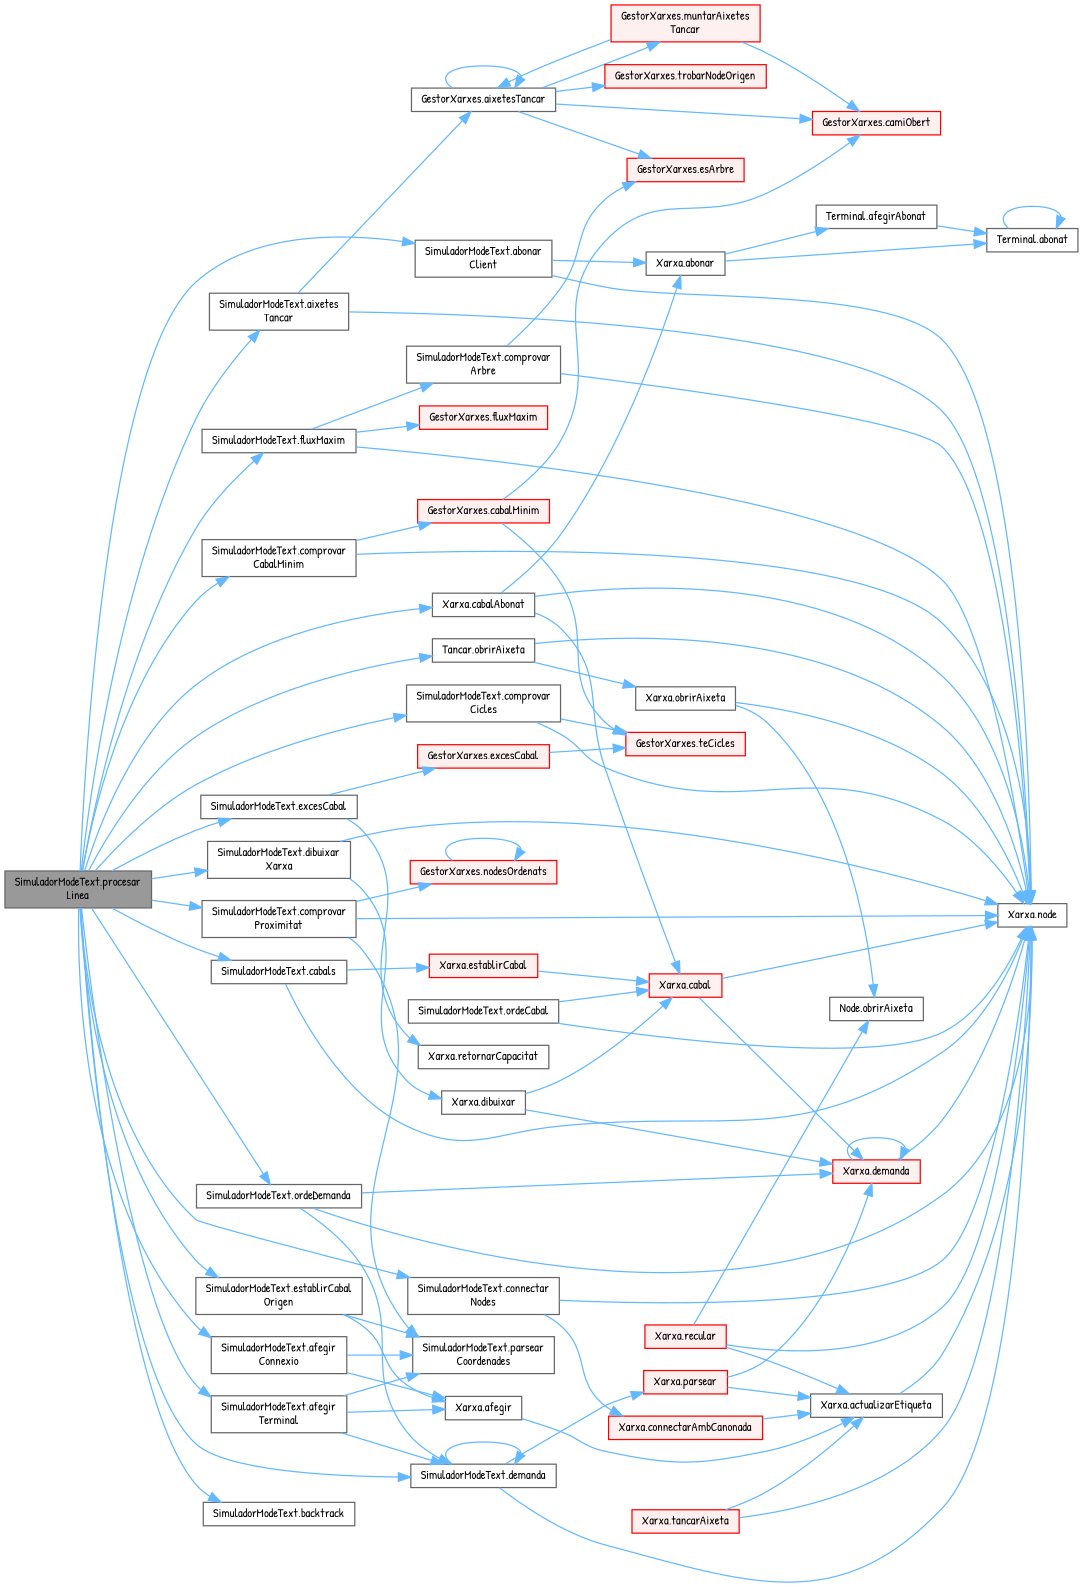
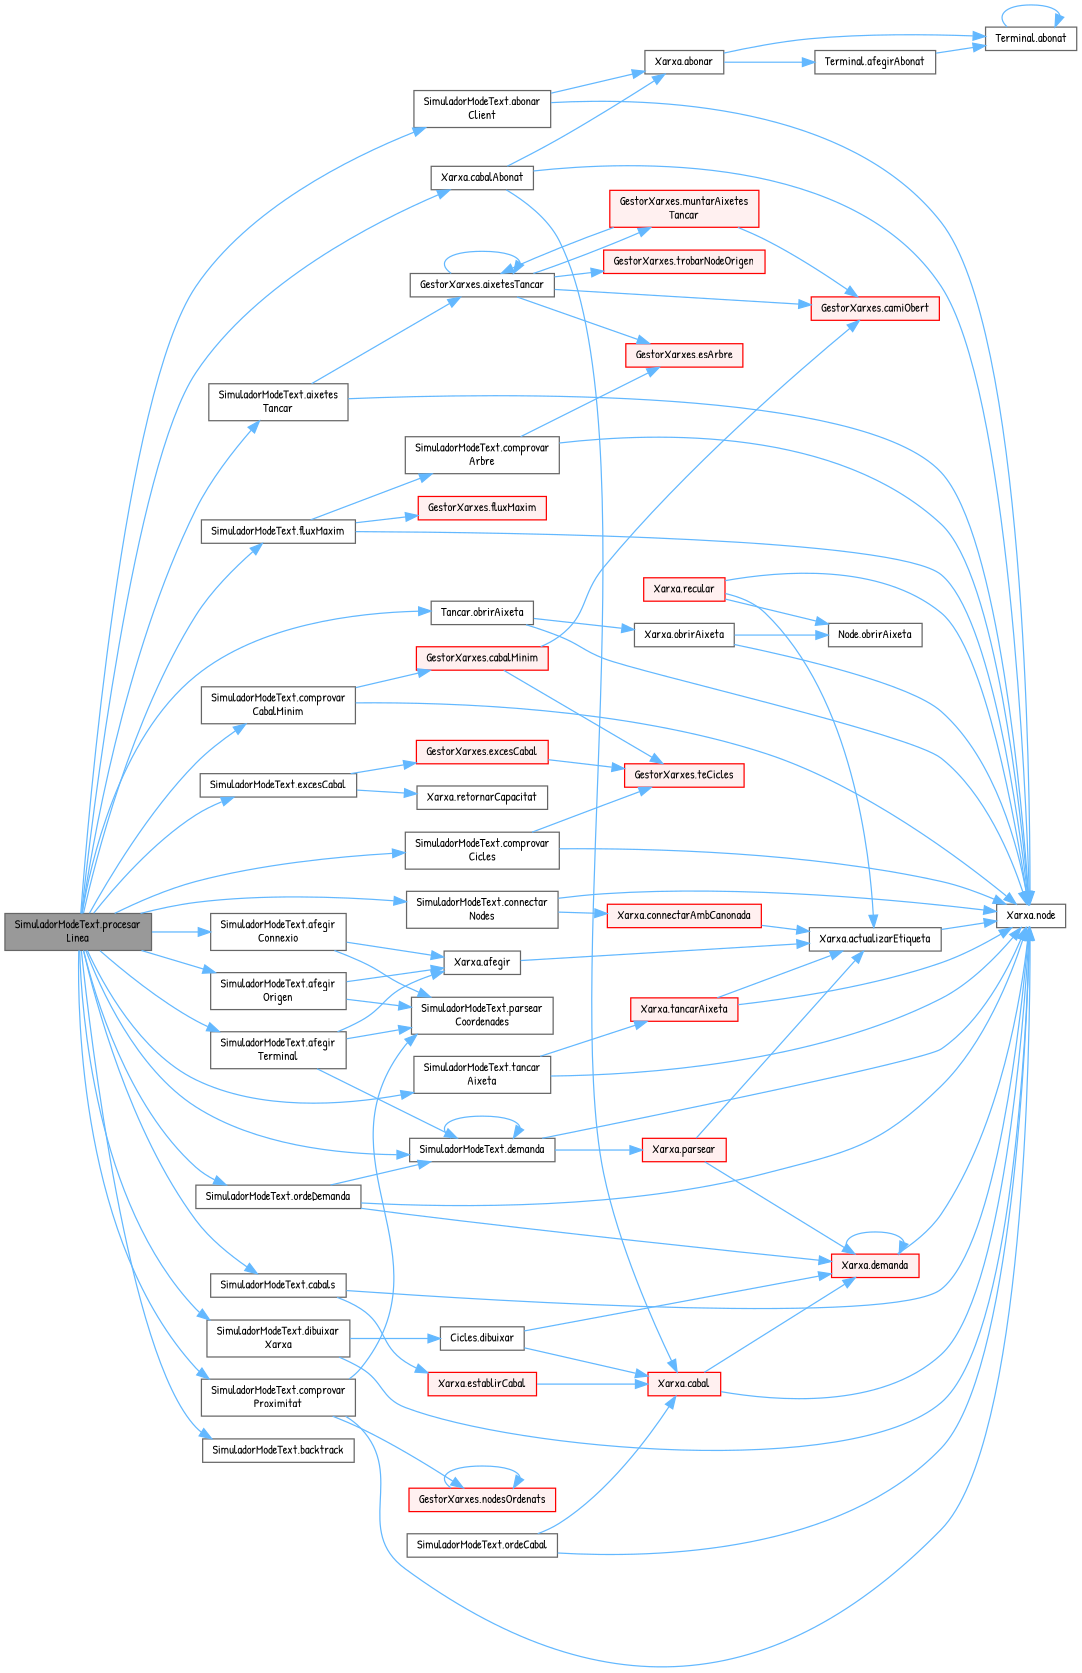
none -> (482, 1075)
(484, 1103) -> (482, 1338)
(279, 1296) -> (278, 991)
